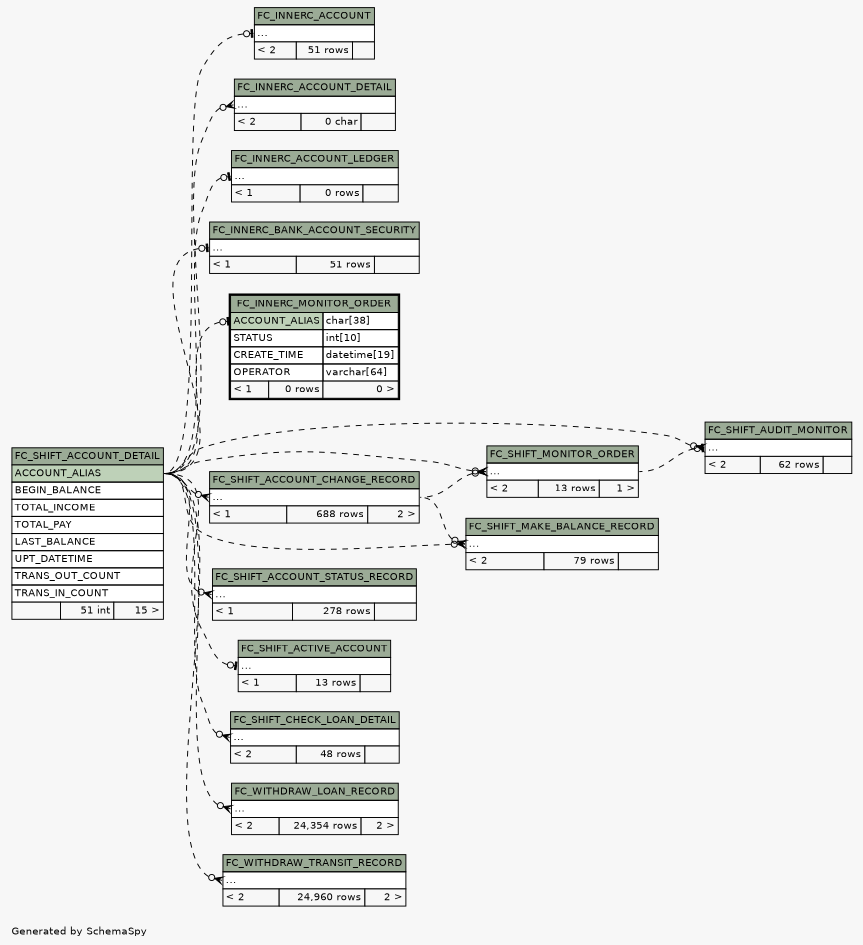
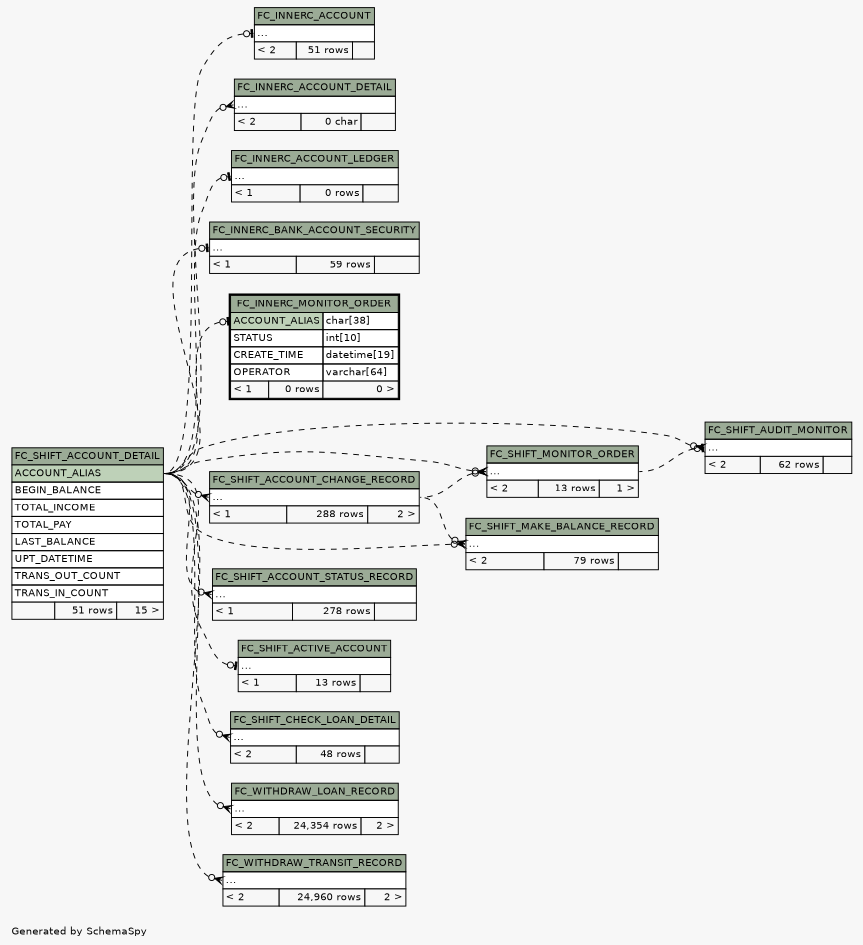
(351, 264) -> (351, 264)
(341, 514) -> (341, 514)
(96, 610) -> (93, 610)
